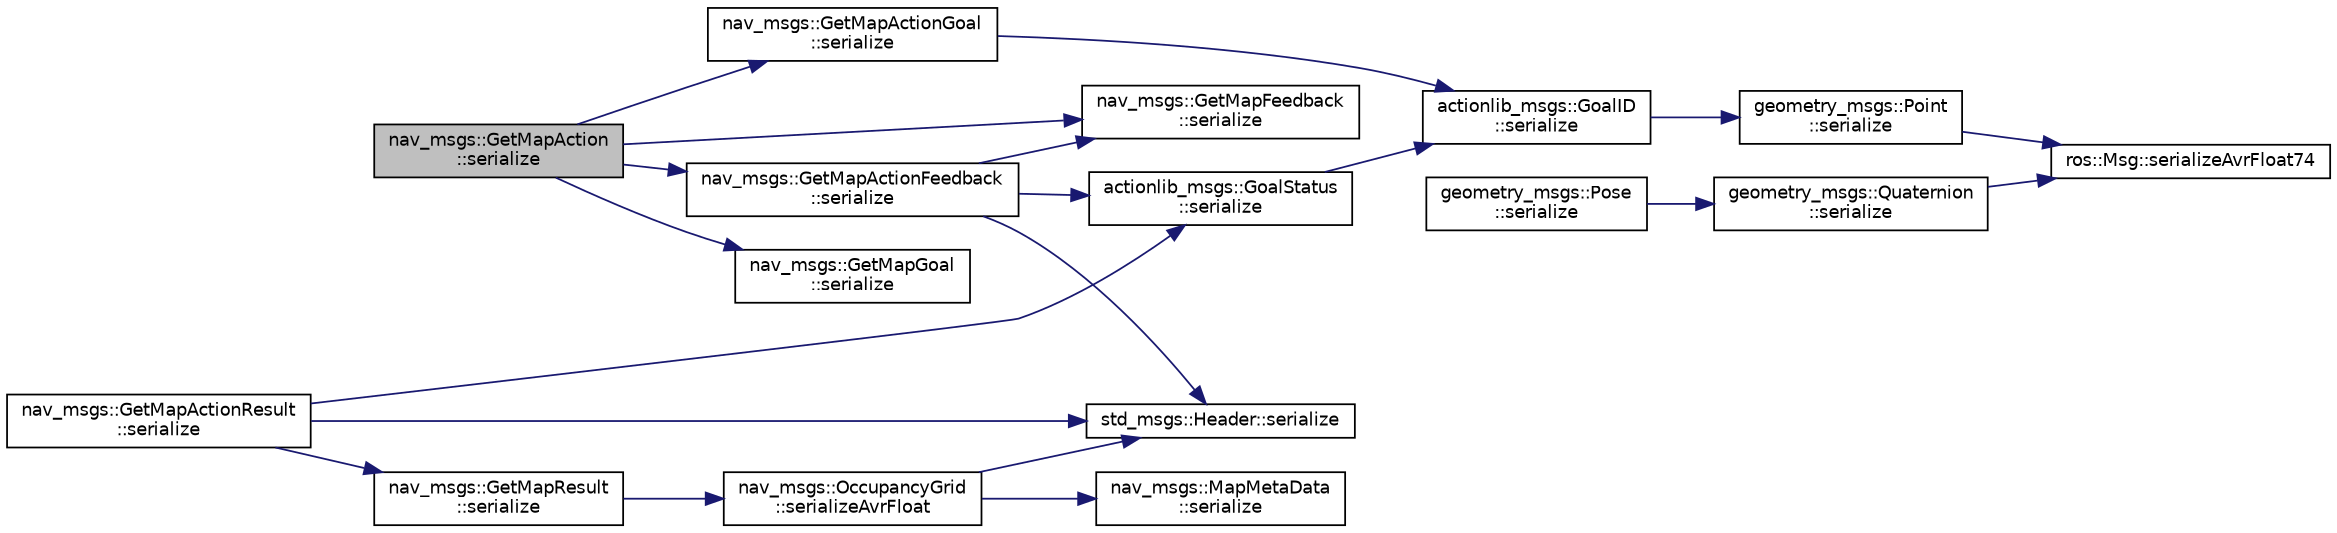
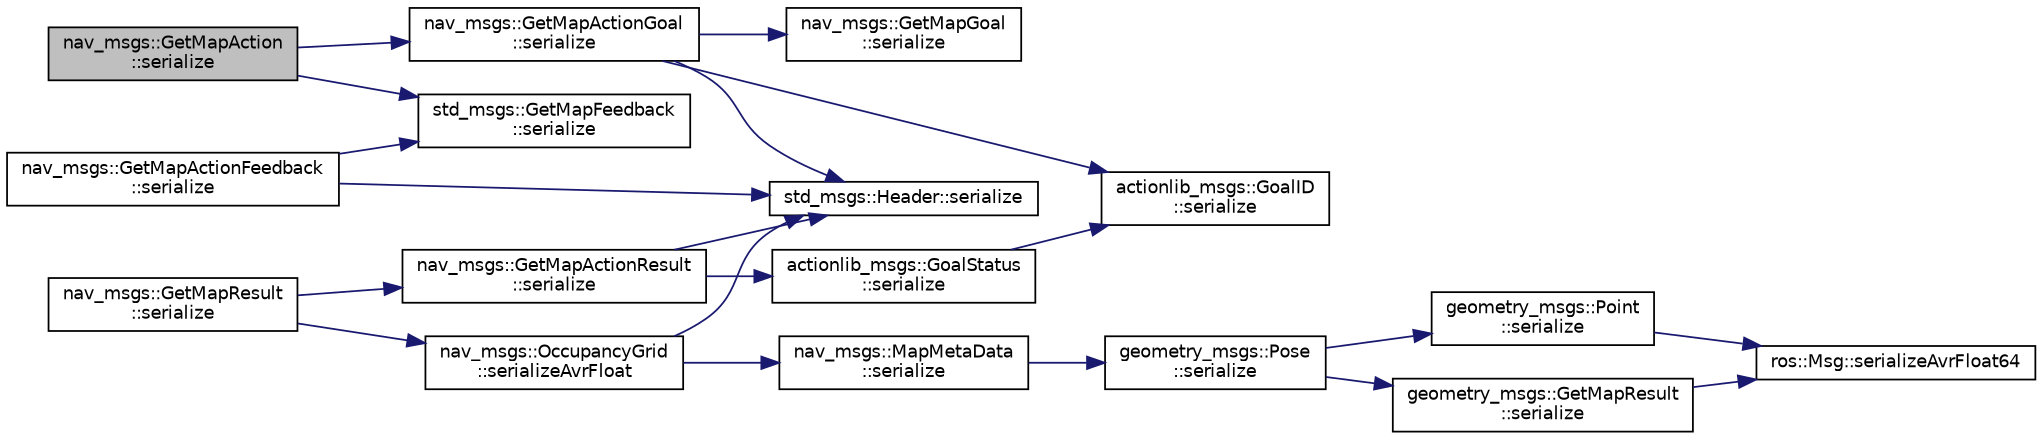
(1221, 112) -> (554, 121)
(1686, 117) -> (1370, 342)
none -> (746, 123)
(2191, 162) -> (1896, 363)
(646, 167) -> none
(1045, 194) -> none
(1851, 204) -> (1543, 405)
(639, 214) -> (734, 34)
none -> (1058, 363)
(320, 458) -> (341, 292)
